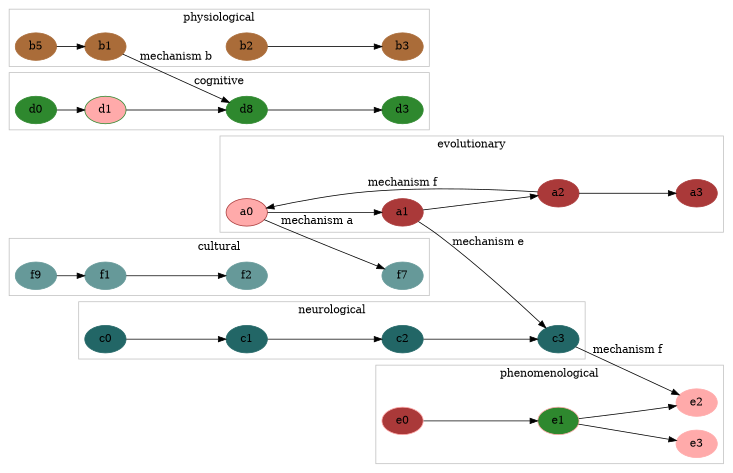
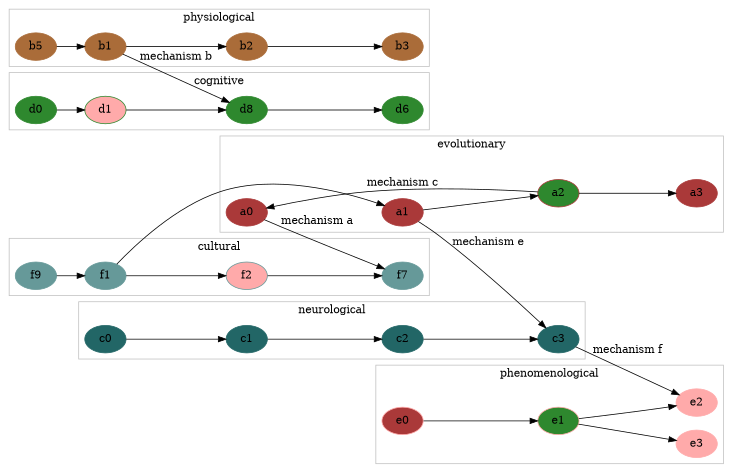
none -> (172, 47)
(403, 110) -> (403, 110)
(403, 183) -> (403, 183)
(558, 193) -> (558, 193)
(247, 212) -> (247, 212)
(321, 212) -> (236, 188)
(247, 276) -> (247, 276)
none -> (321, 276)
